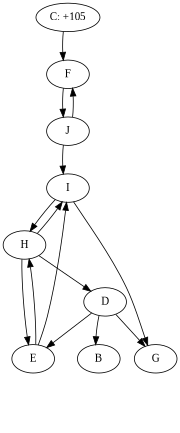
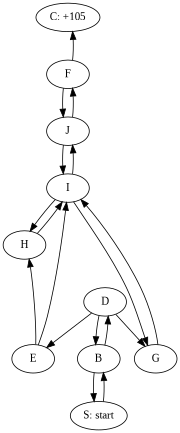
(63, 42) -> (73, 50)
none -> (73, 164)
none -> (132, 270)
(62, 271) -> (107, 335)
(23, 298) -> none
none -> (99, 416)
